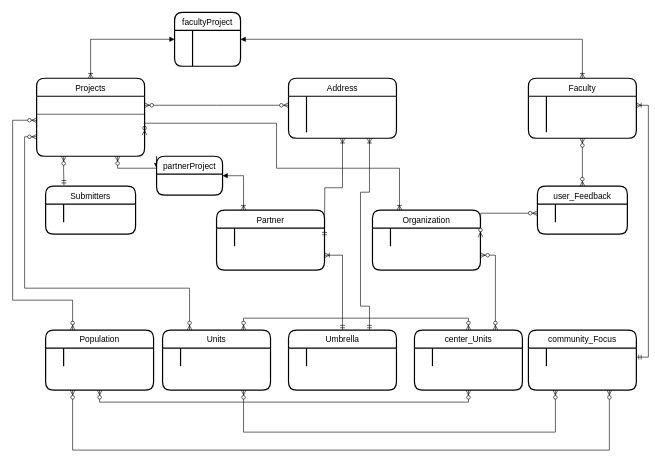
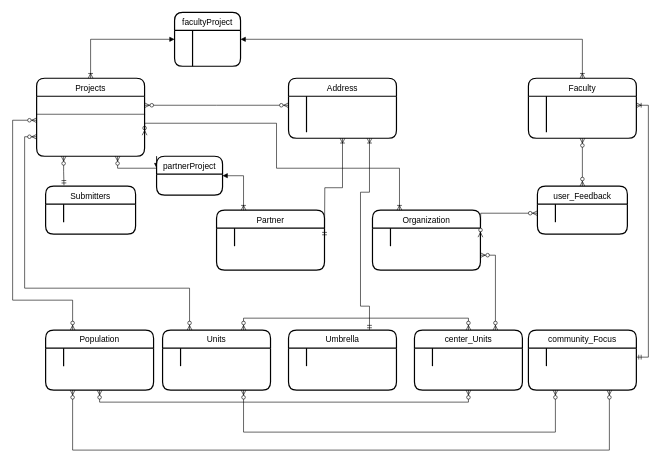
(342, 284) -> none
